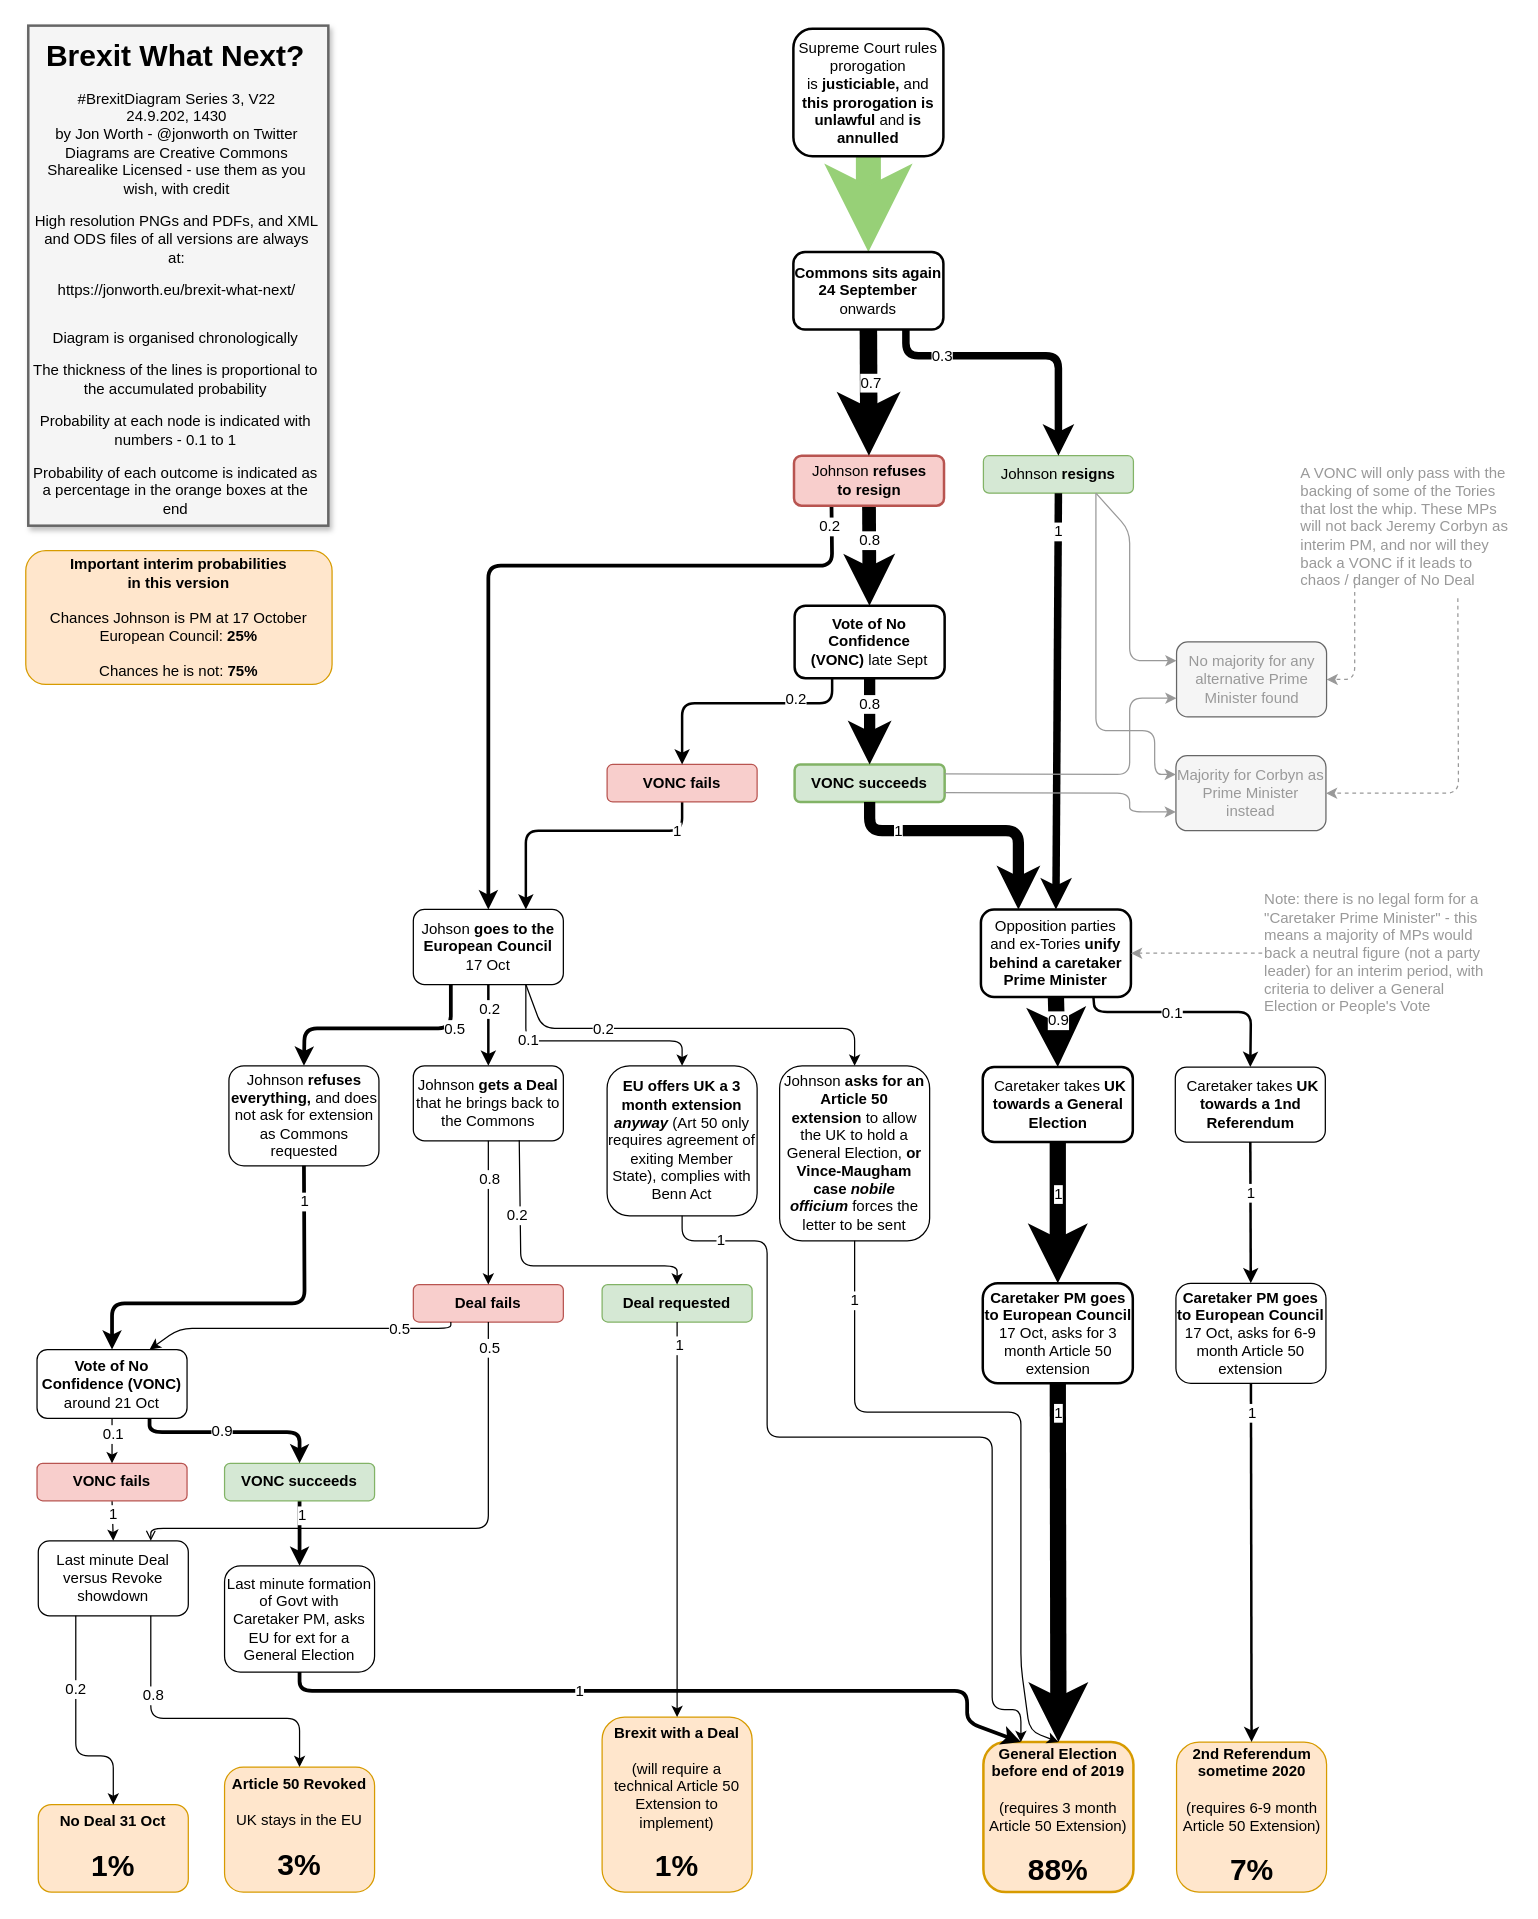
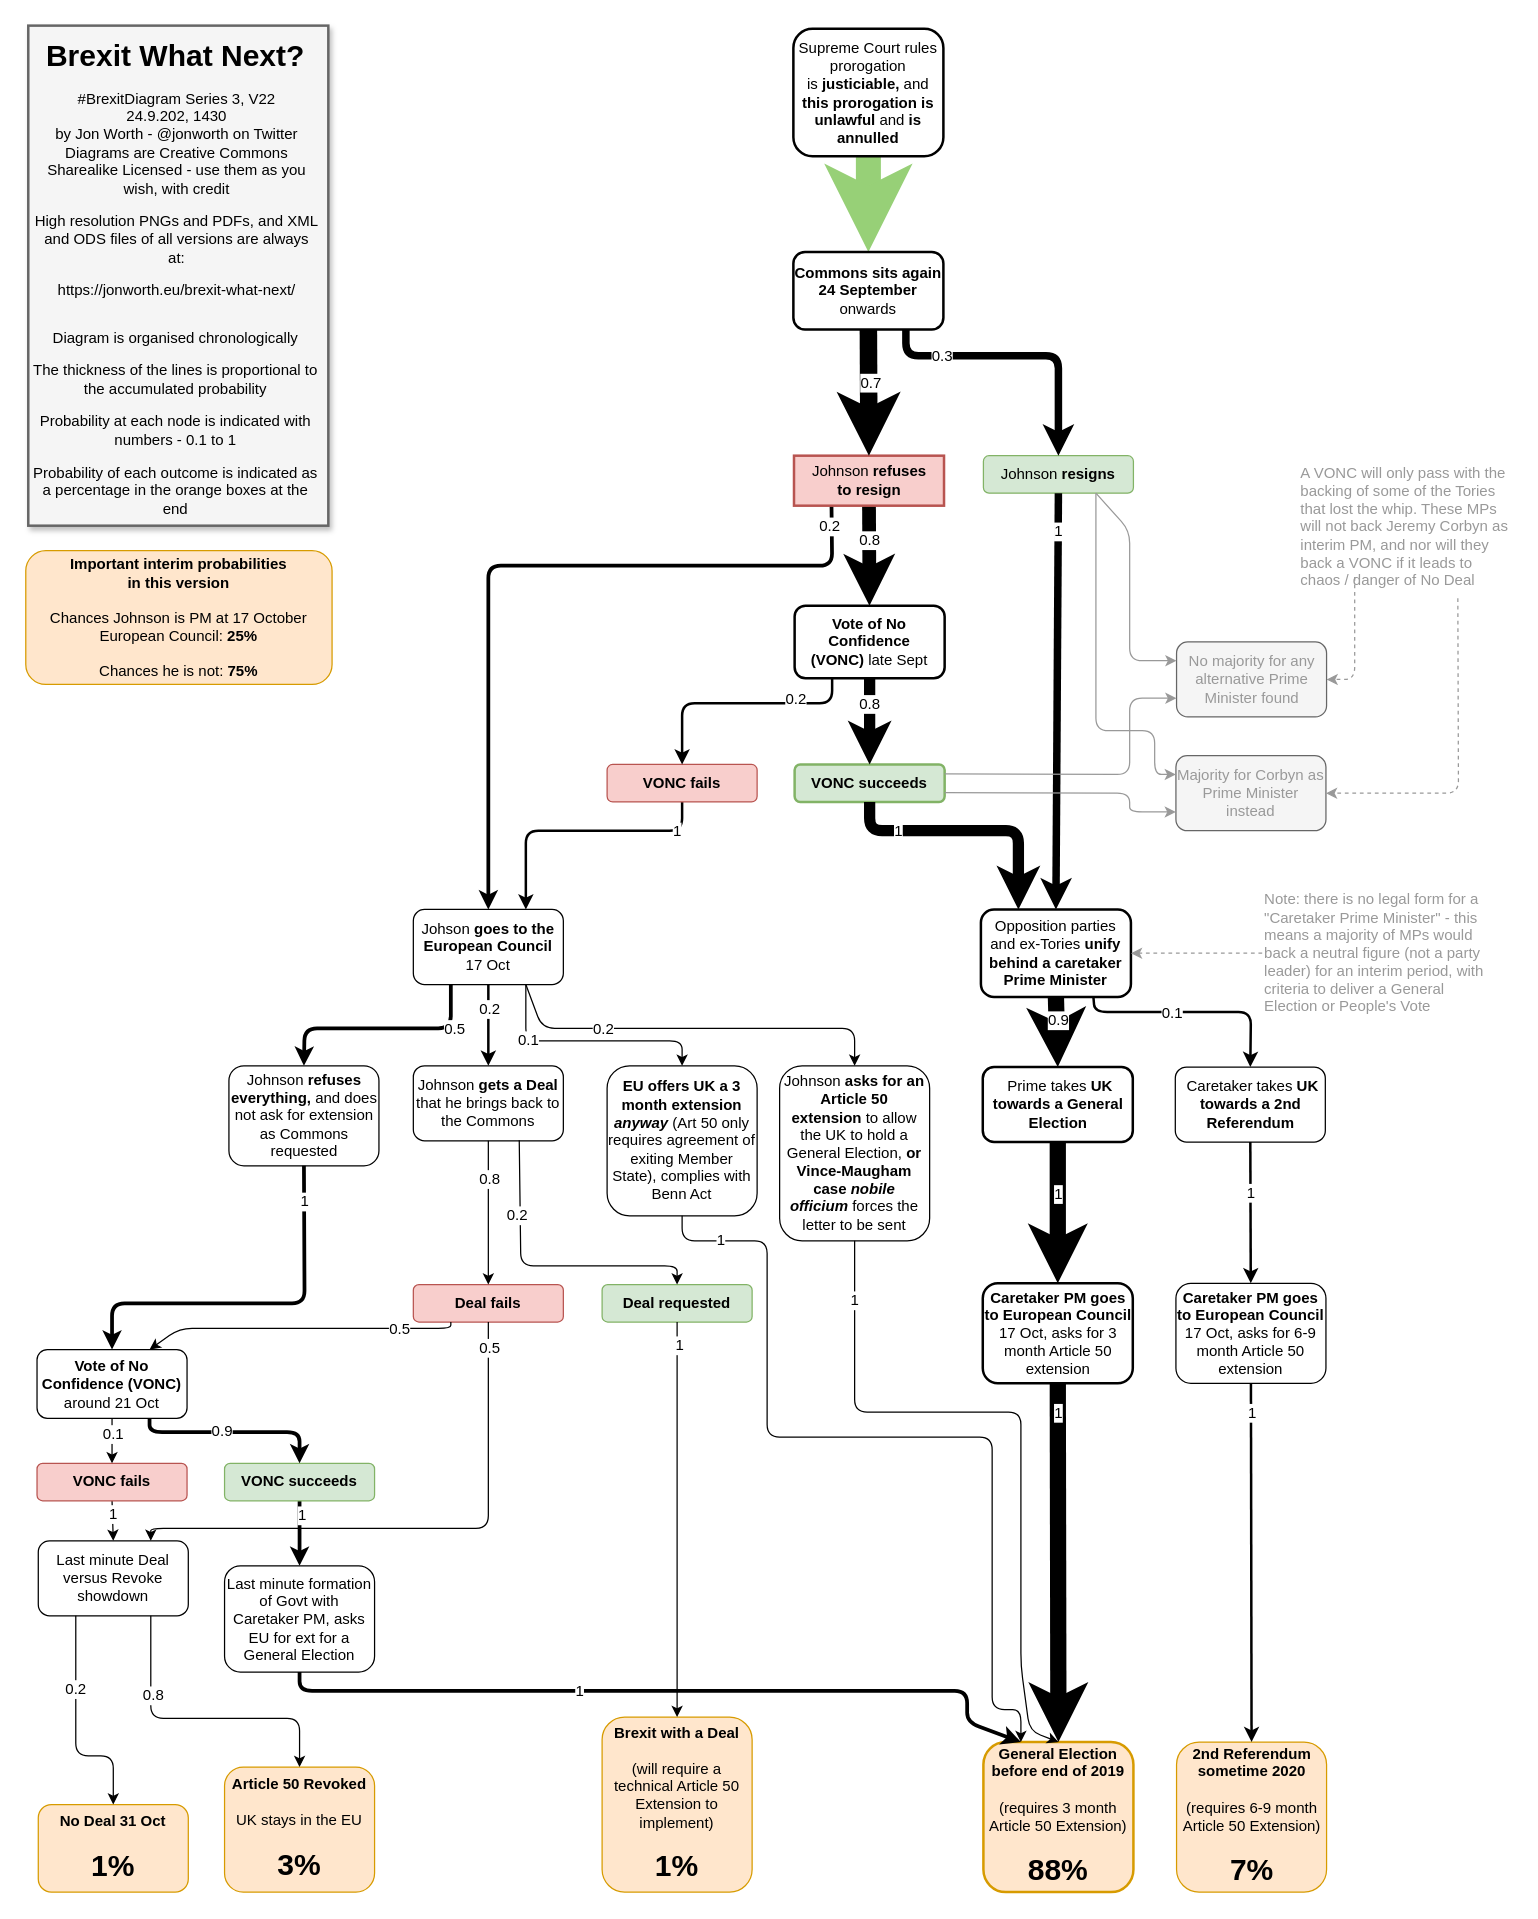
(869, 481) -> (869, 481)
(1058, 1104) -> (1058, 1104)
(1251, 1104) -> (1251, 1104)
(151, 1531) -> (152, 1529)
